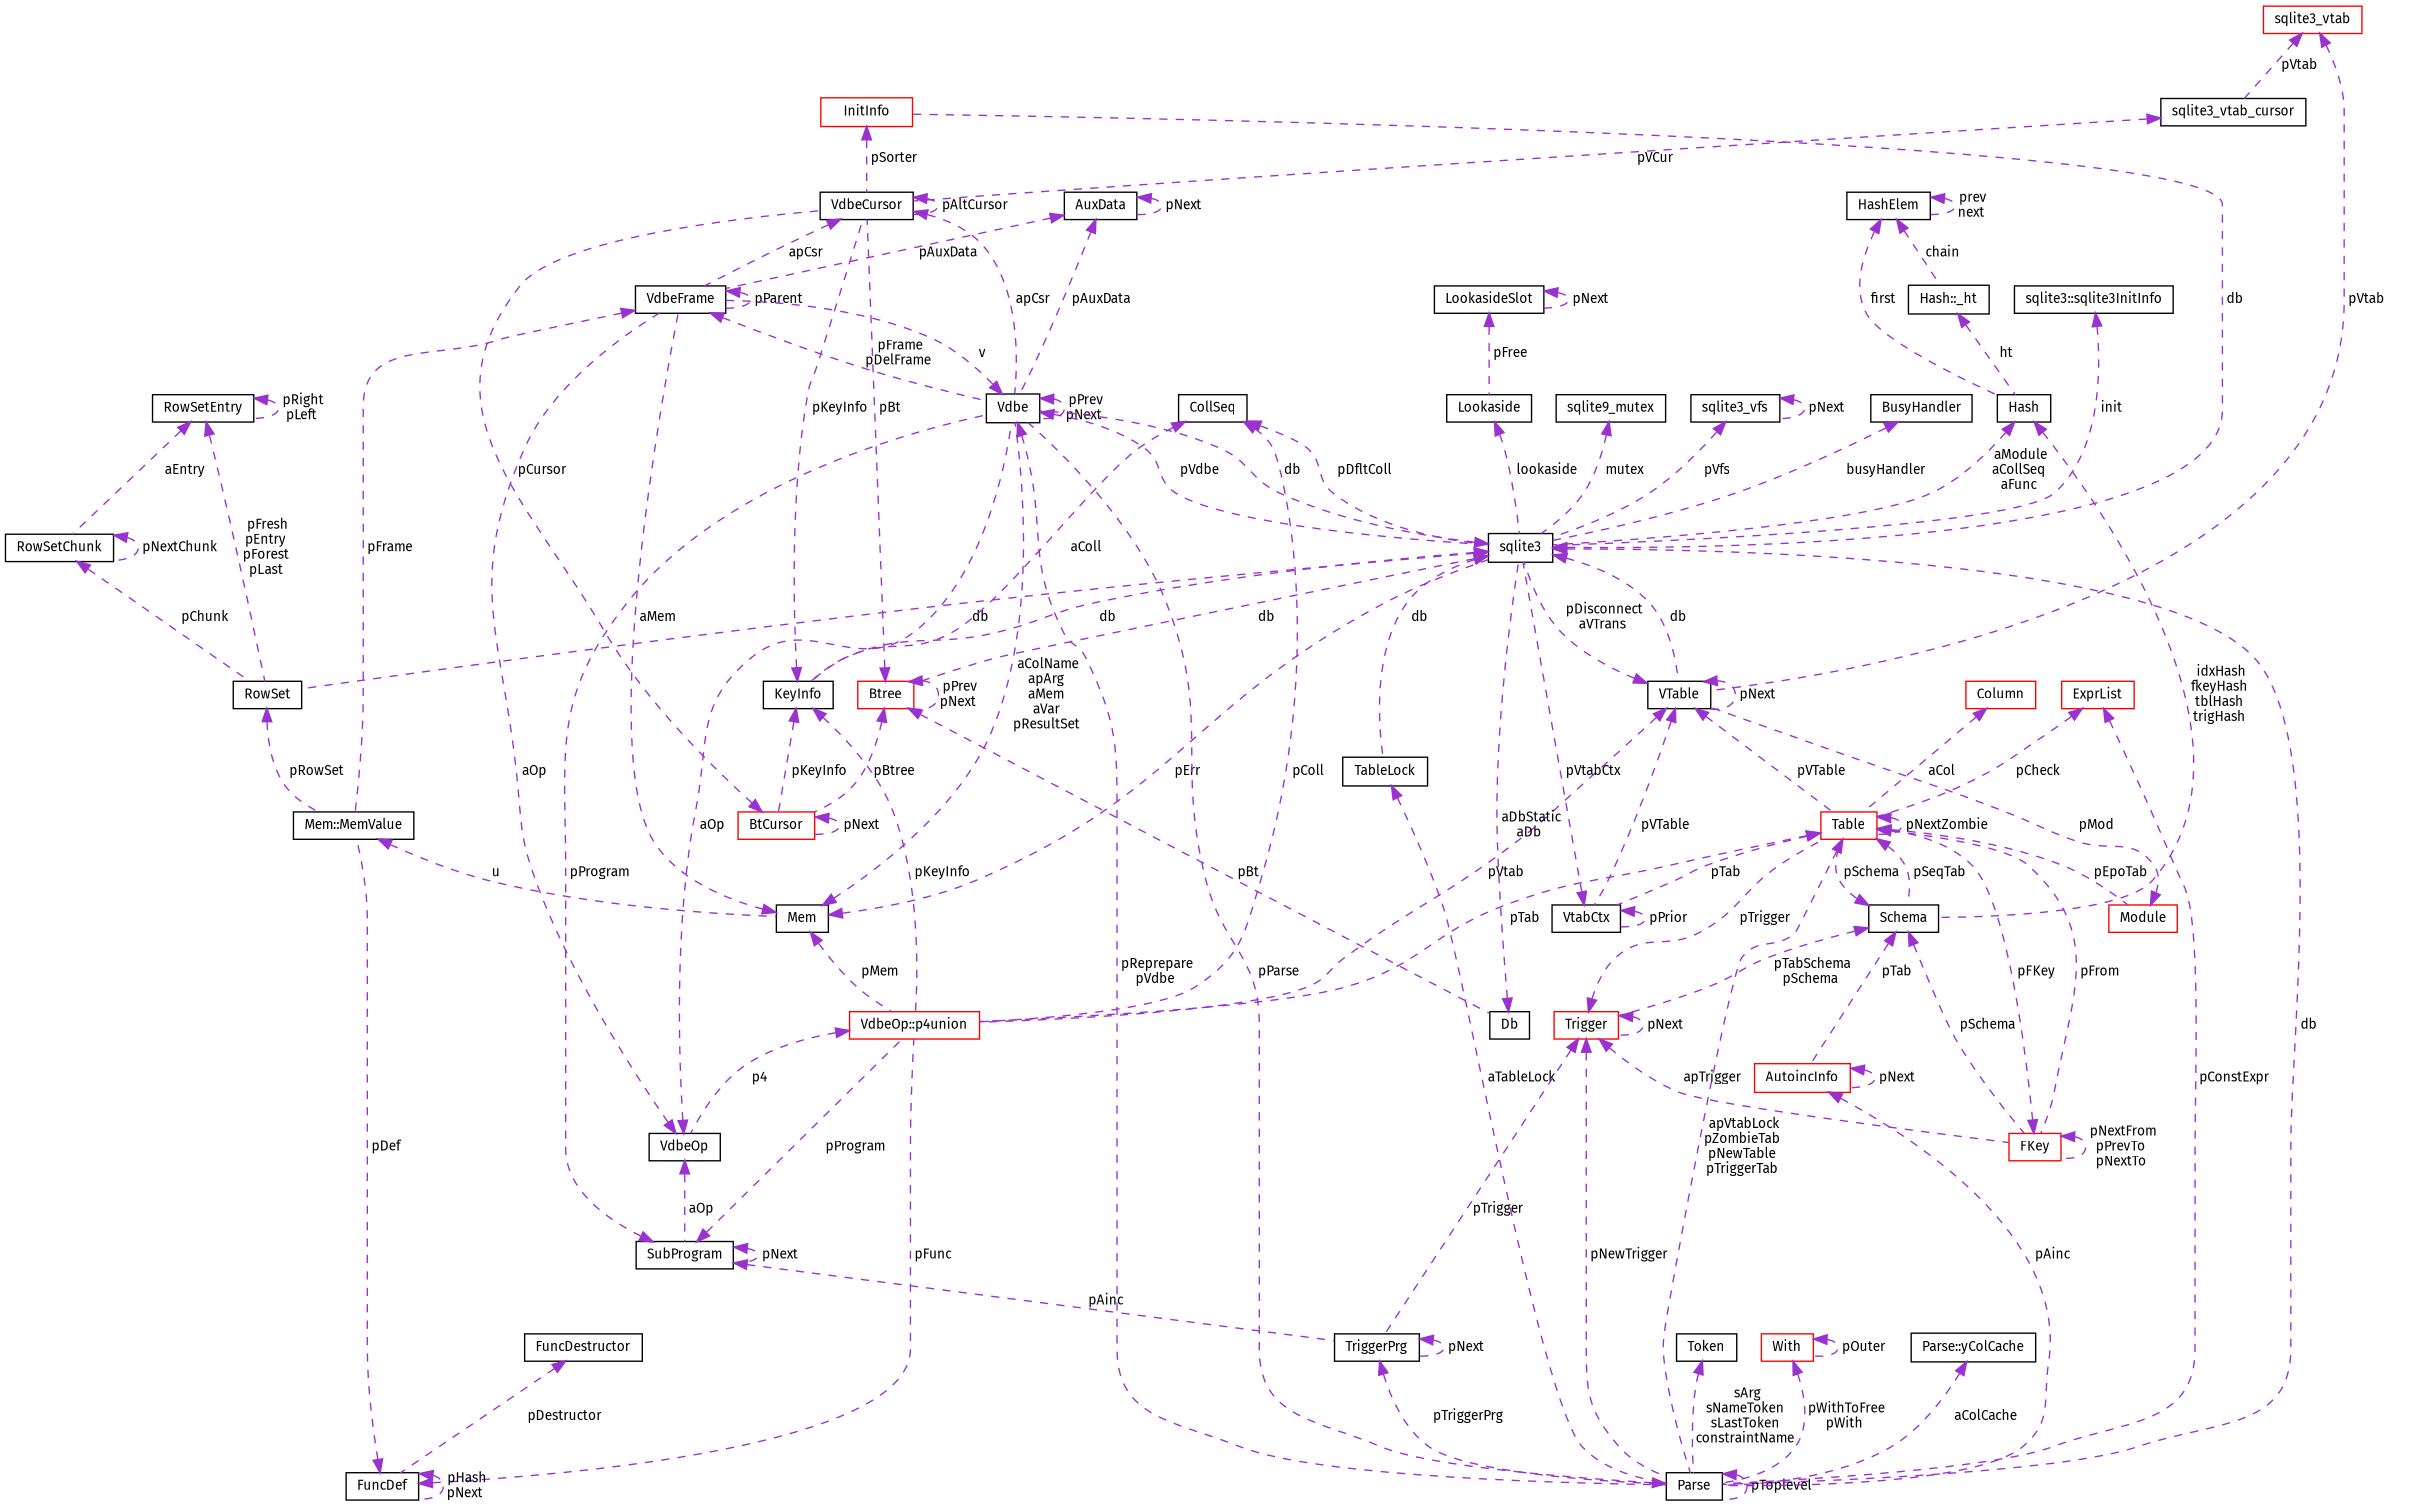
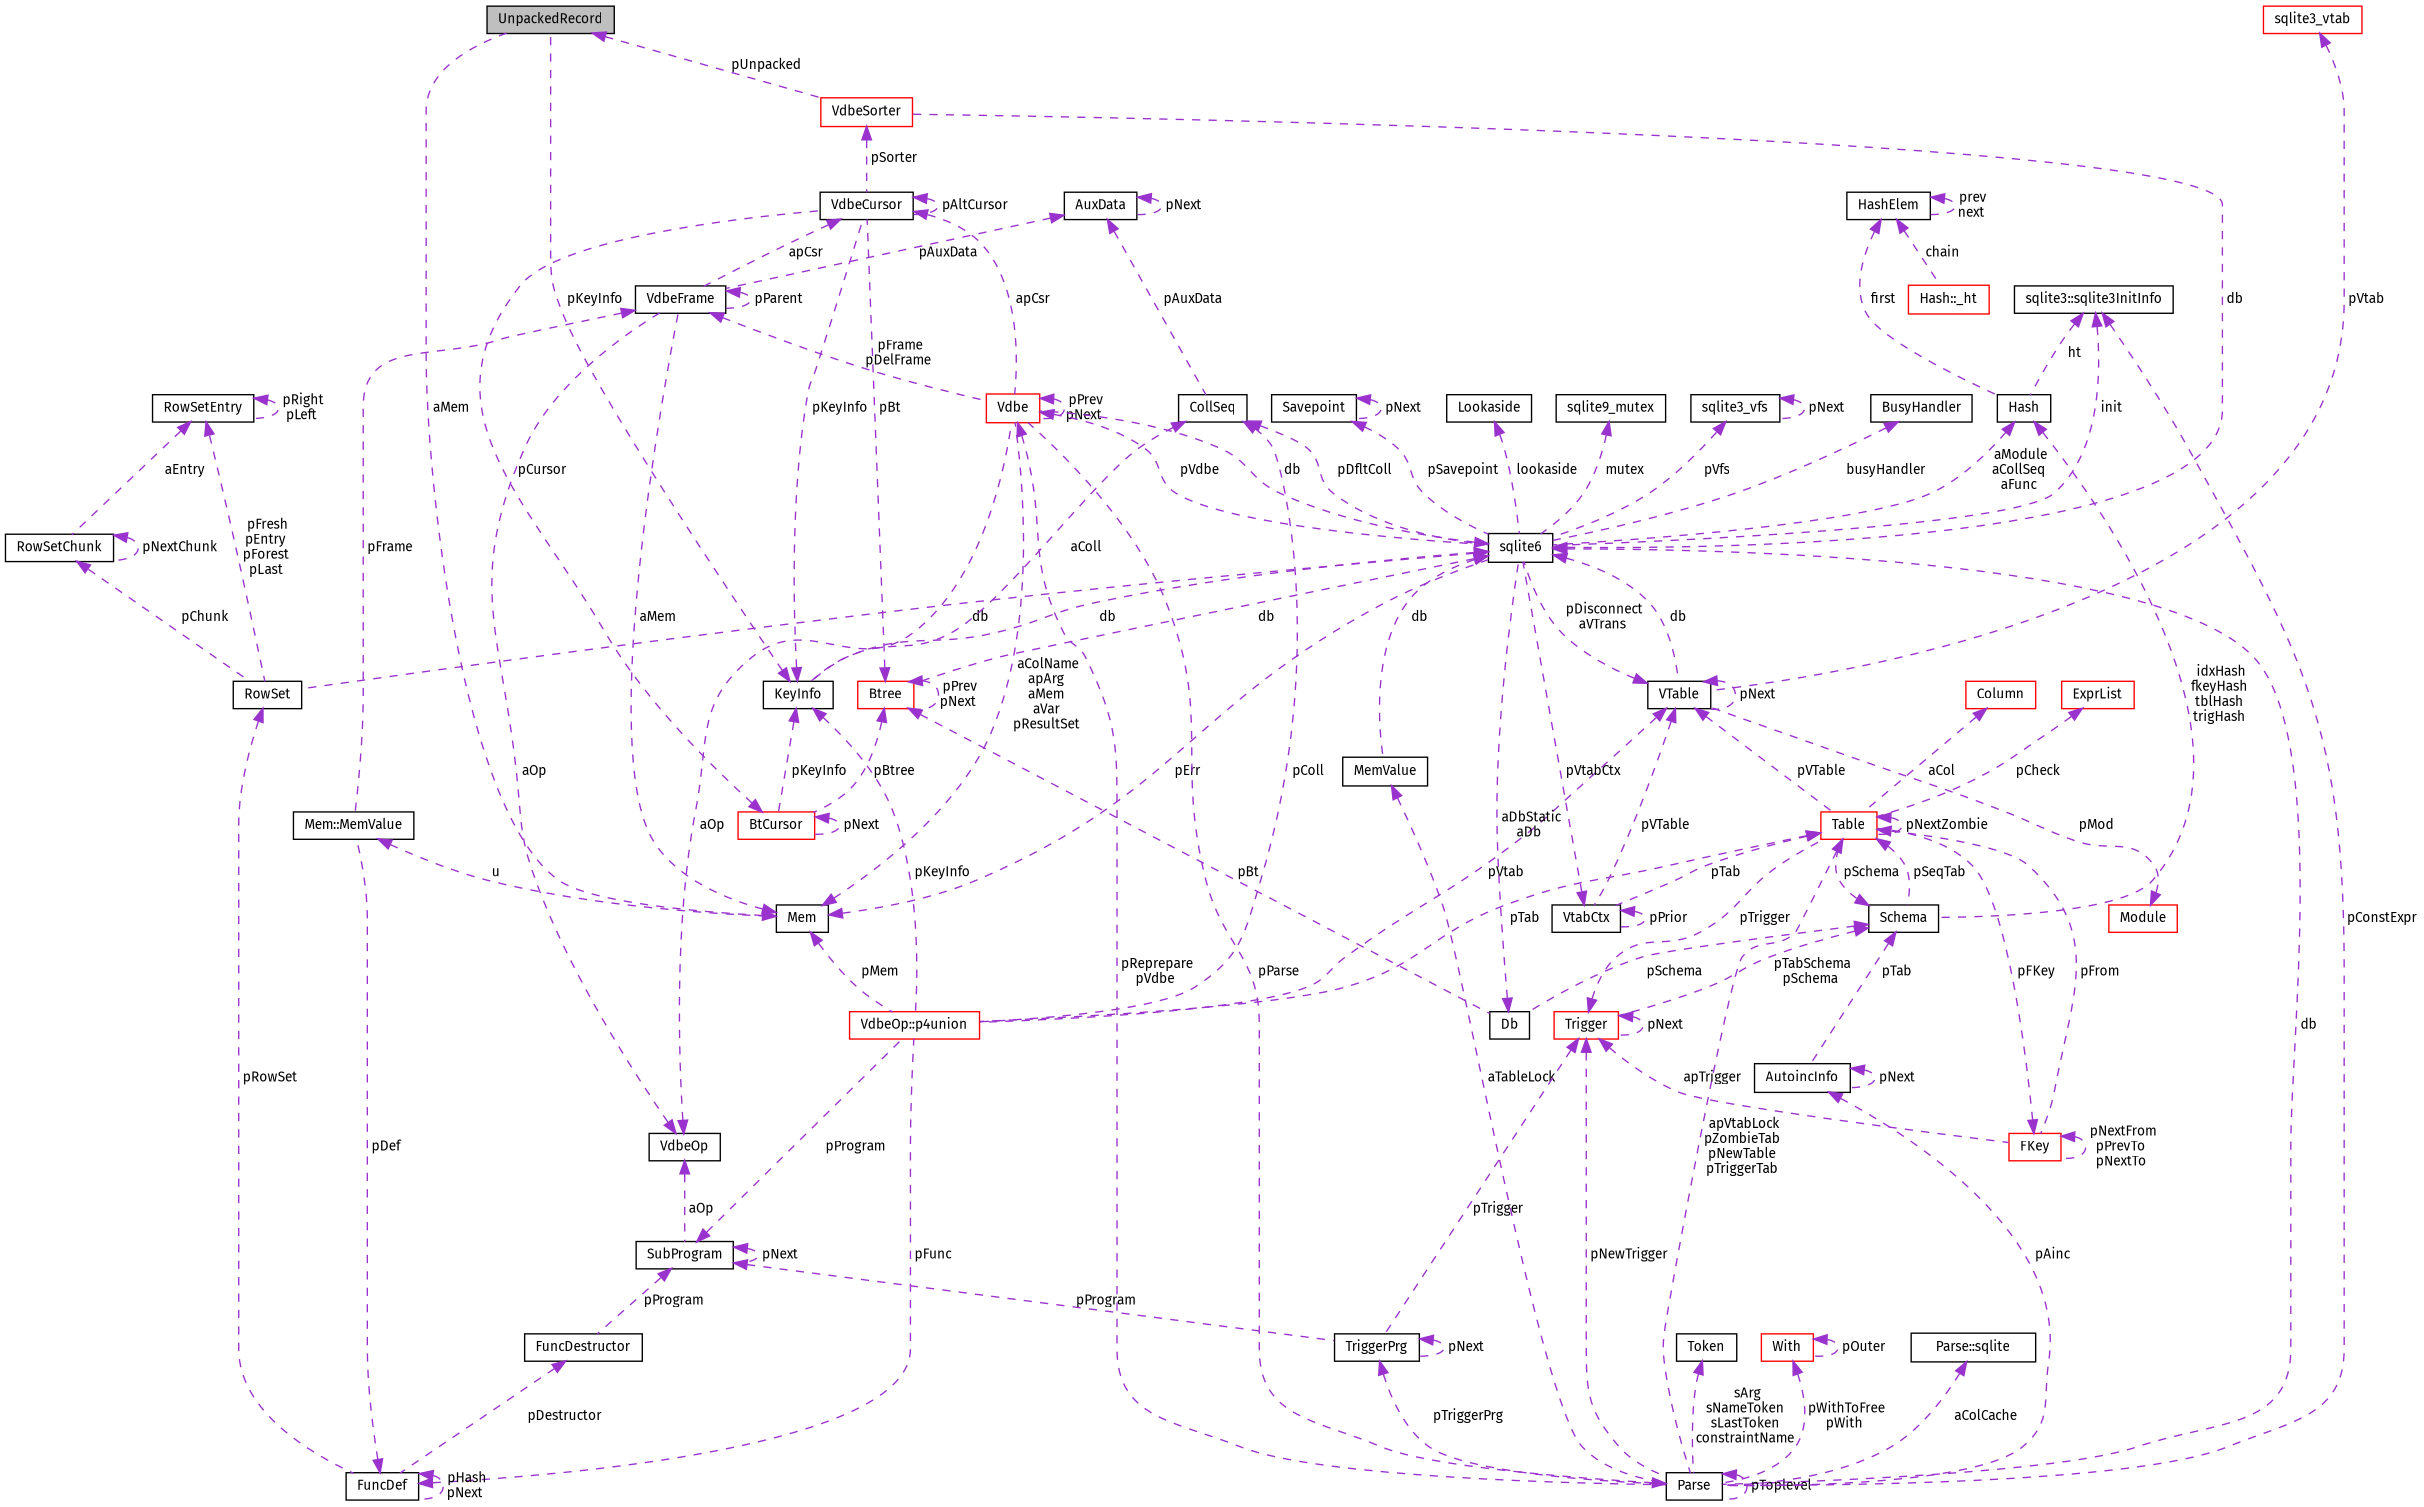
none -> (551, 20)
(867, 112) -> (867, 112)
(2233, 112) -> none
(1489, 300) -> none
(1949, 300) -> (1949, 300)
(1057, 314) -> (1160, 313)
(861, 316) -> none
(1991, 360) -> (2051, 359)
(1013, 408) -> (1013, 408)
none -> (1314, 408)
(1521, 548) -> (1521, 548)
(569, 723) -> (629, 1306)
(1385, 772) -> (1385, 772)
(279, 776) -> (239, 1123)
(2028, 854) -> none
(1959, 1045) -> (1685, 949)
(749, 1063) -> none
(1802, 1078) -> (1802, 1078)
(2195, 1287) -> (2344, 1146)
(1104, 1301) -> (1104, 1301)
(1973, 1348) -> (1973, 1348)
